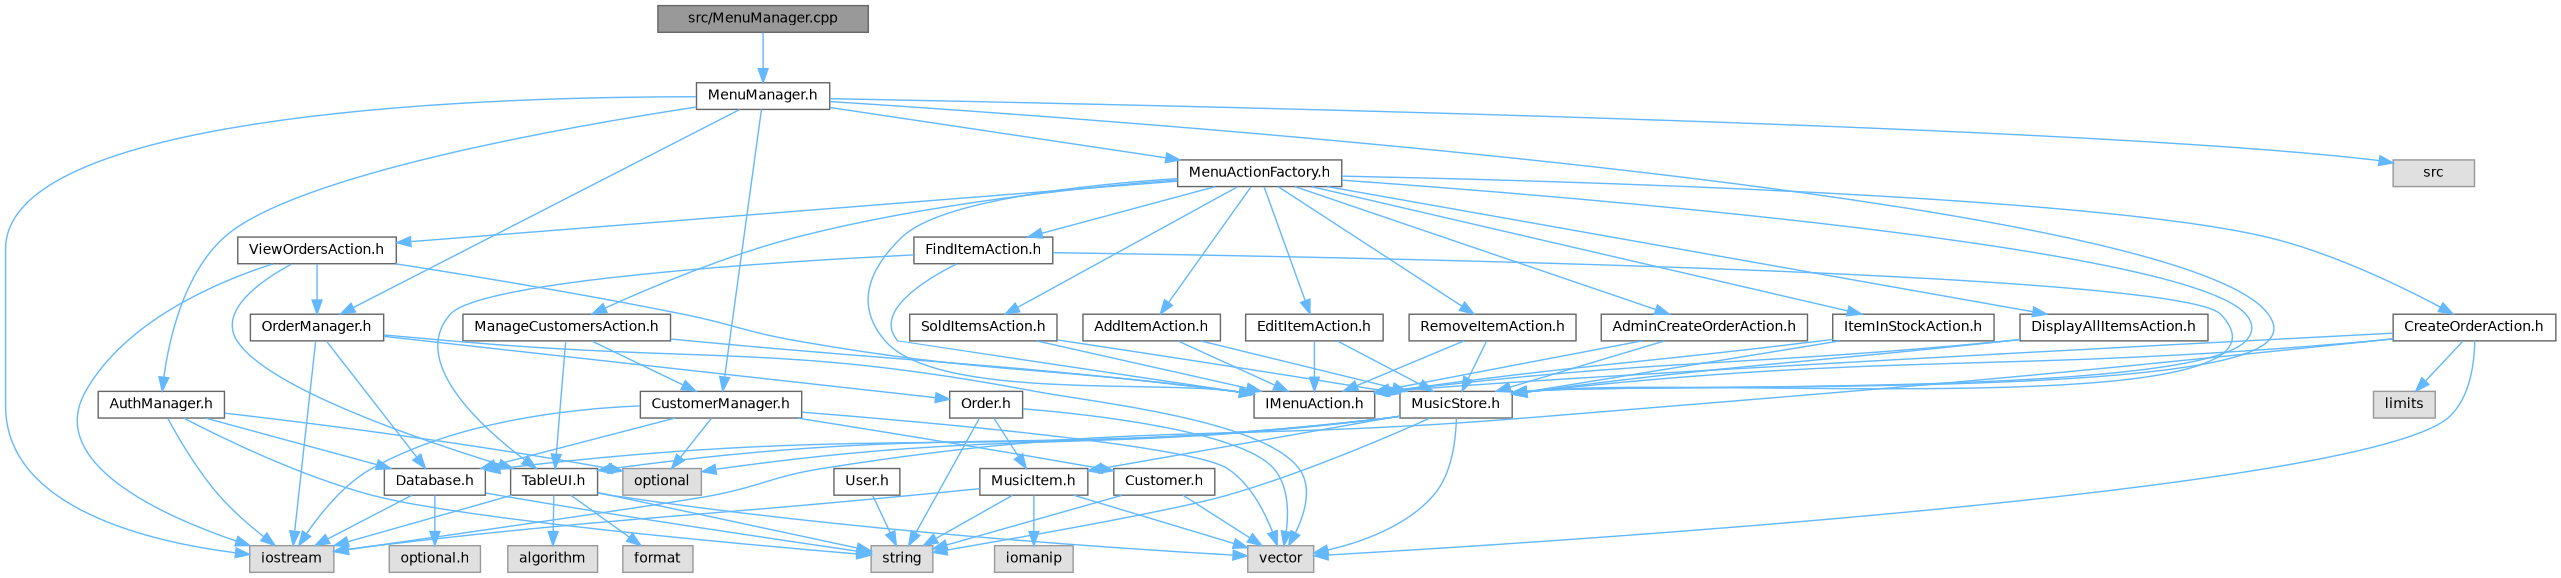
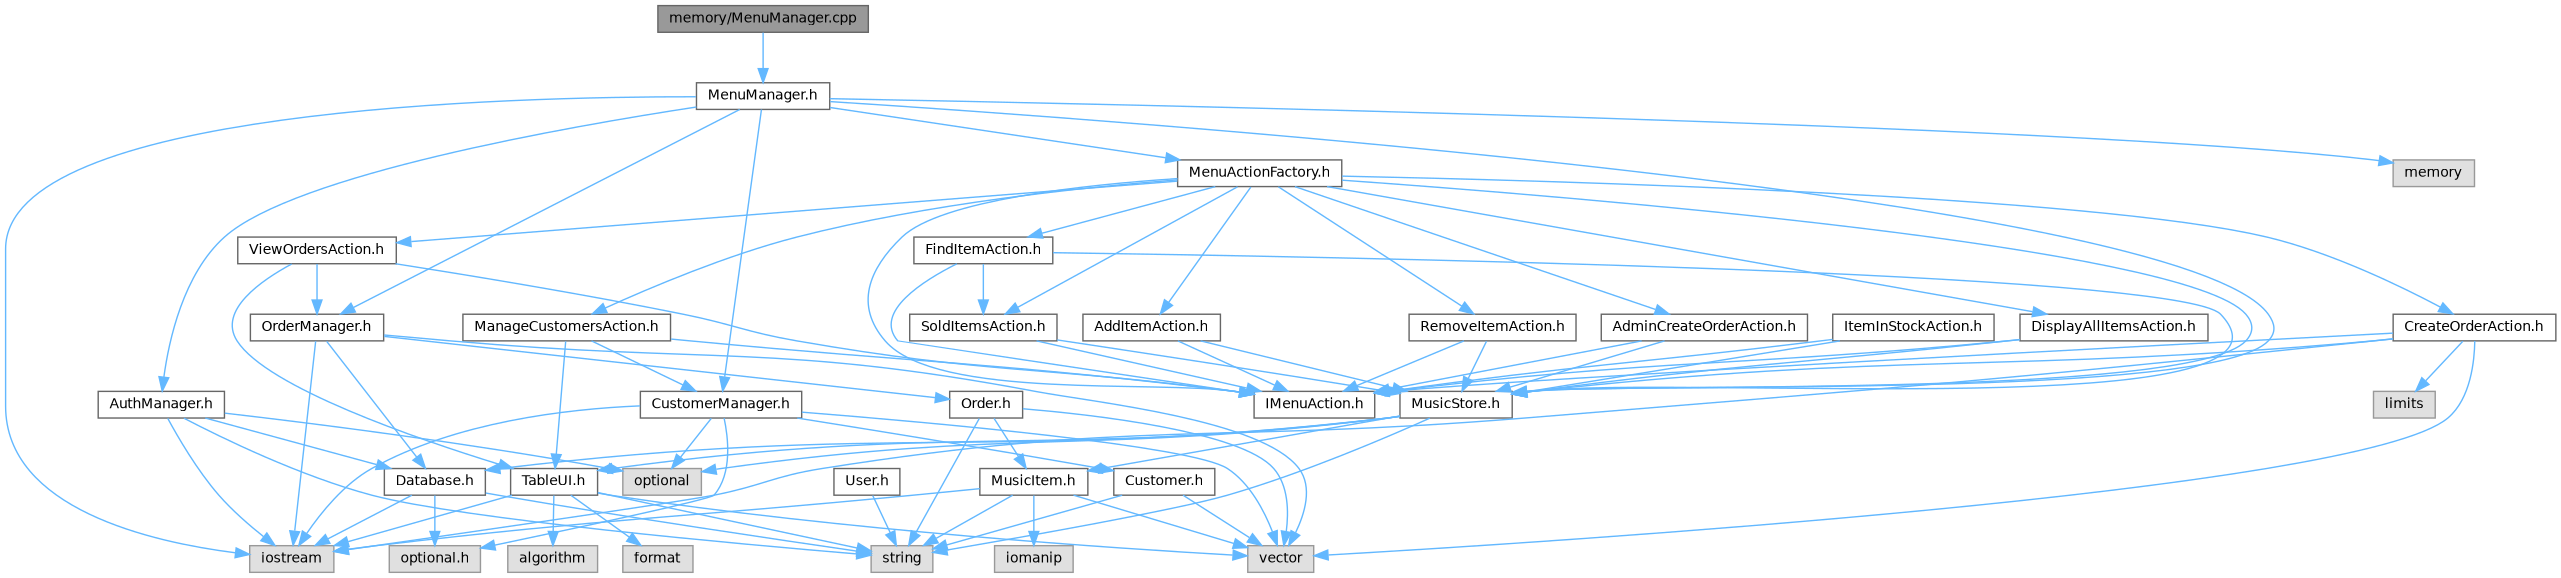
(763, 19) -> (763, 19)
(2434, 173) -> (2434, 173)
(1580, 249) -> none
(589, 281) -> (983, 282)
(1314, 328) -> none
(84, 395) -> none
(585, 441) -> (644, 513)
(1419, 509) -> none
